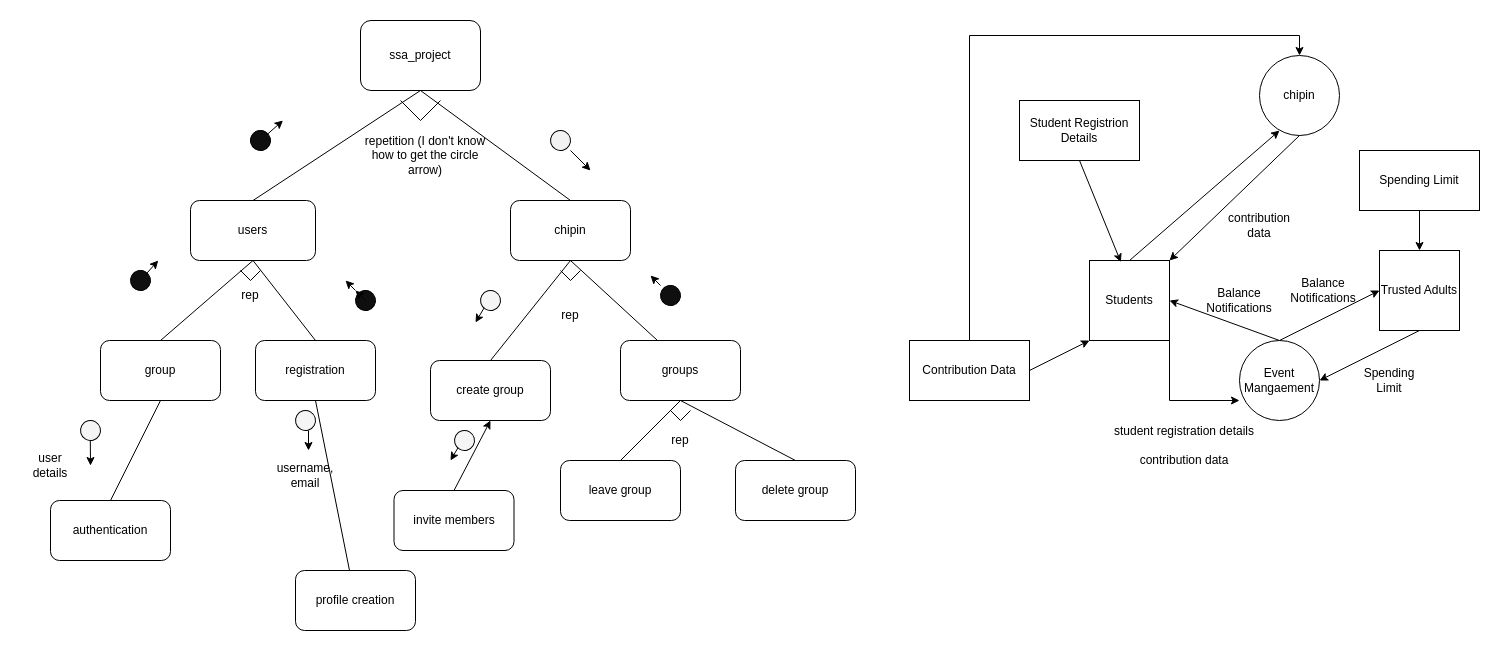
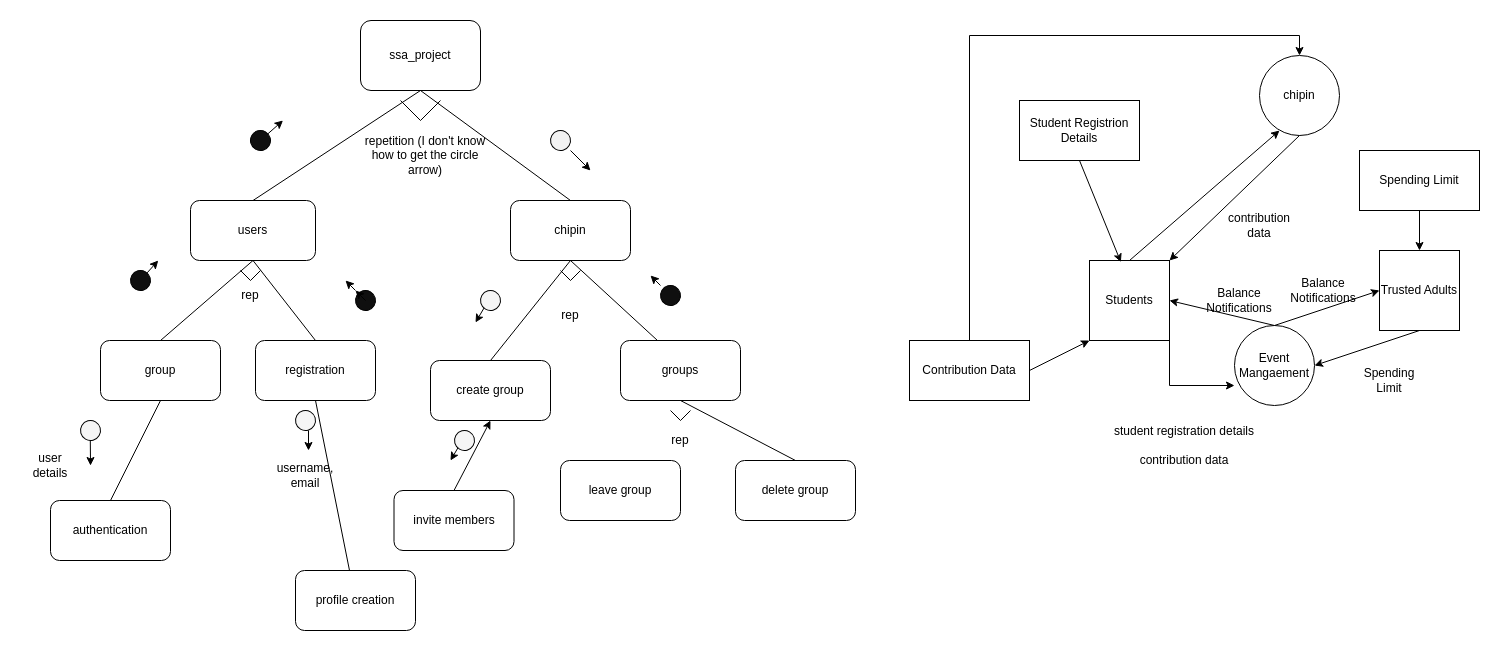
(1280, 381) -> (1275, 366)
(650, 431) -> none
